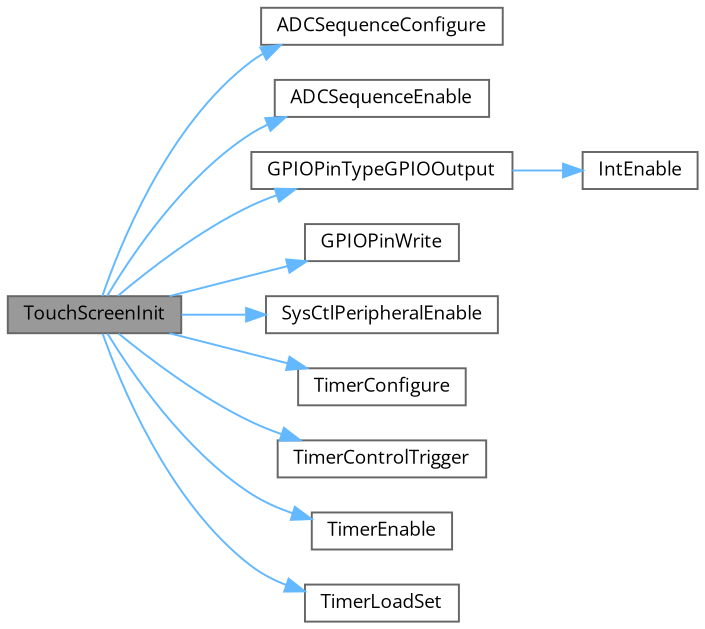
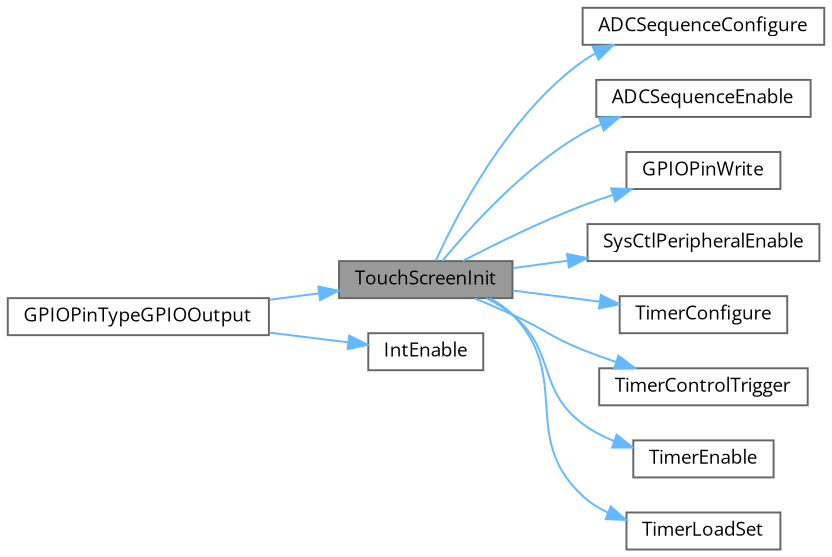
(193, 239) -> (294, 297)
